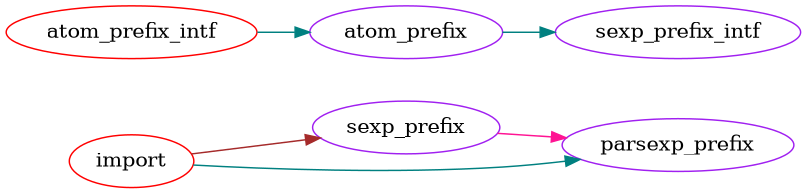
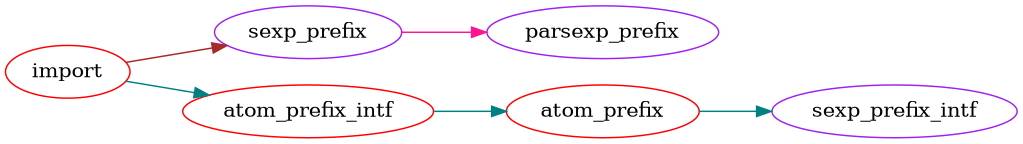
(406, 32) -> (603, 111)
(379, 170) -> (160, 87)
